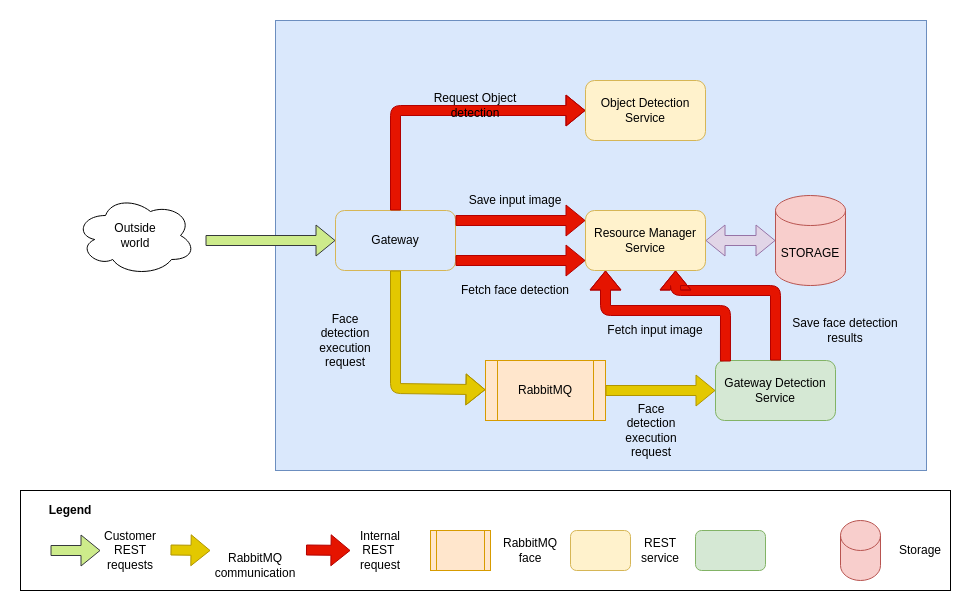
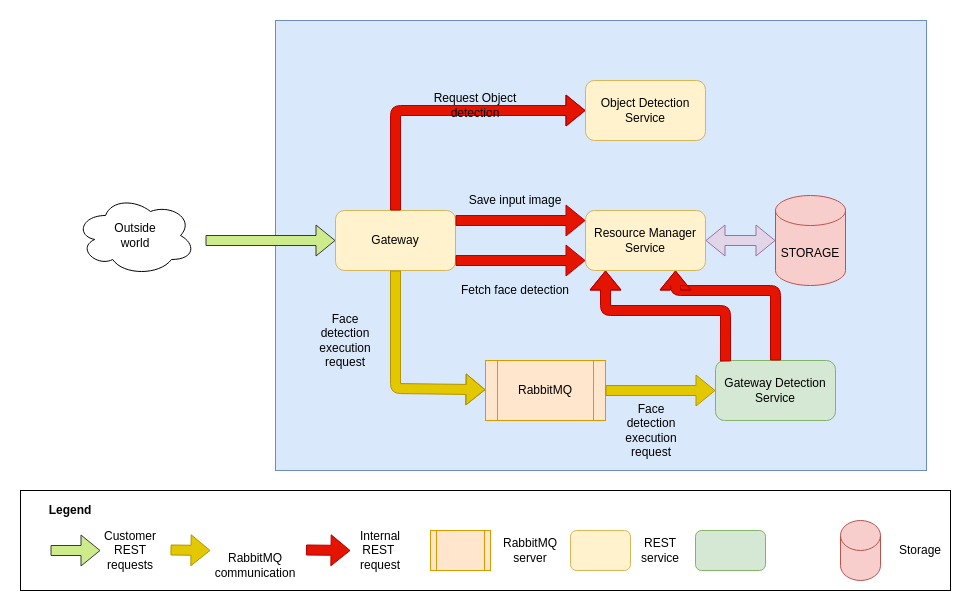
(396, 241) -> (396, 241)
(656, 331) -> none
(846, 331) -> none
(531, 551) -> (531, 551)
